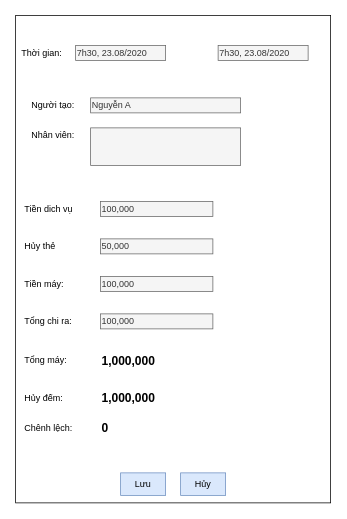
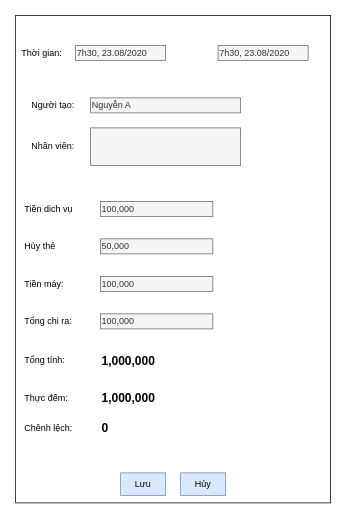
(53, 135) -> (53, 147)
(45, 360) -> (47, 360)
(42, 398) -> (45, 398)
